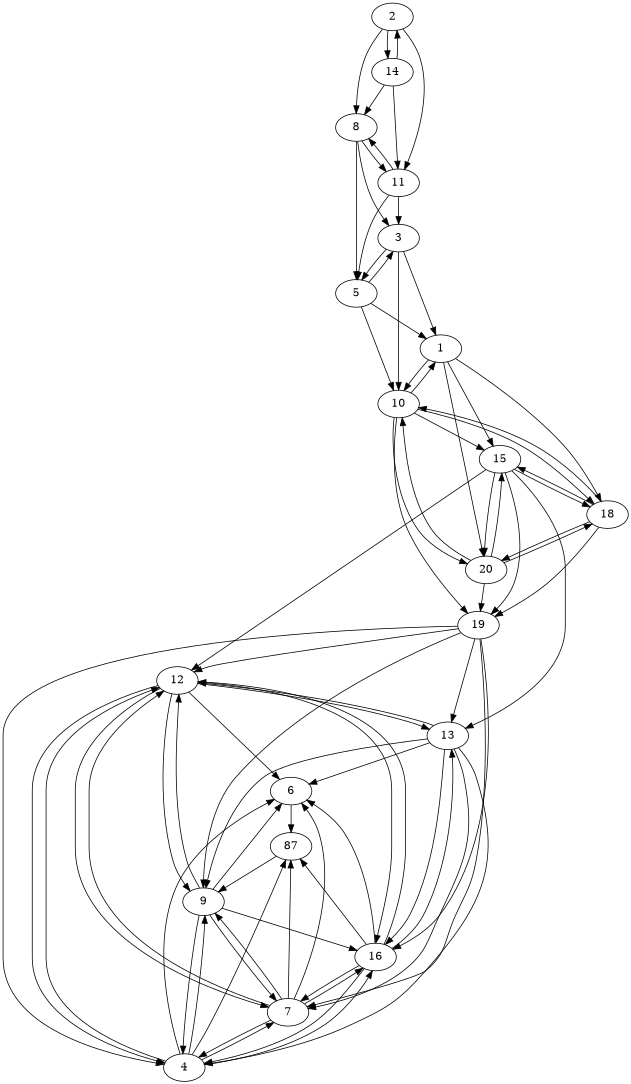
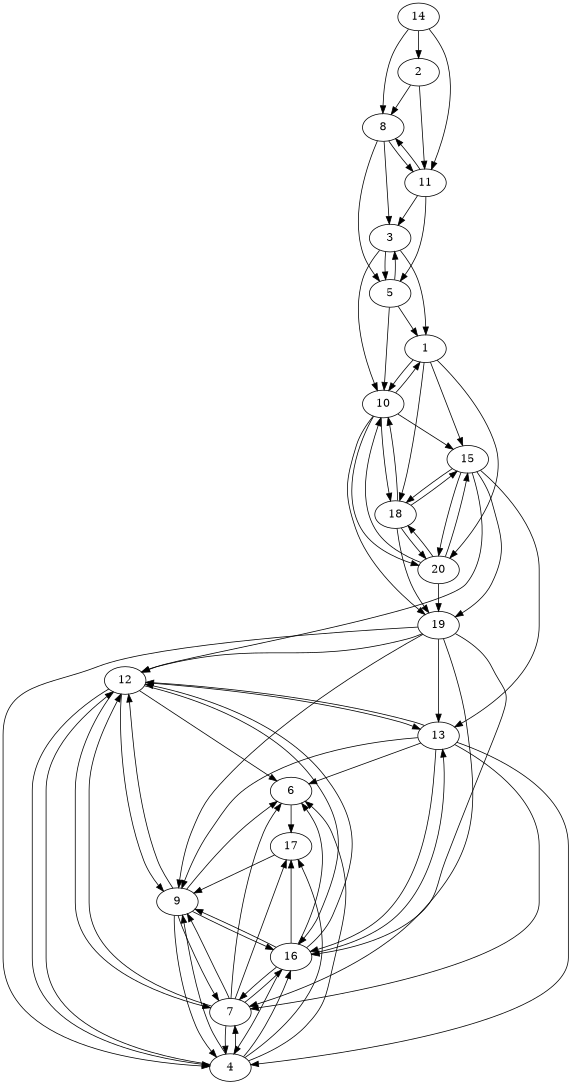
(387, 41) -> none
(291, 846) -> (291, 846)
none -> (239, 929)
